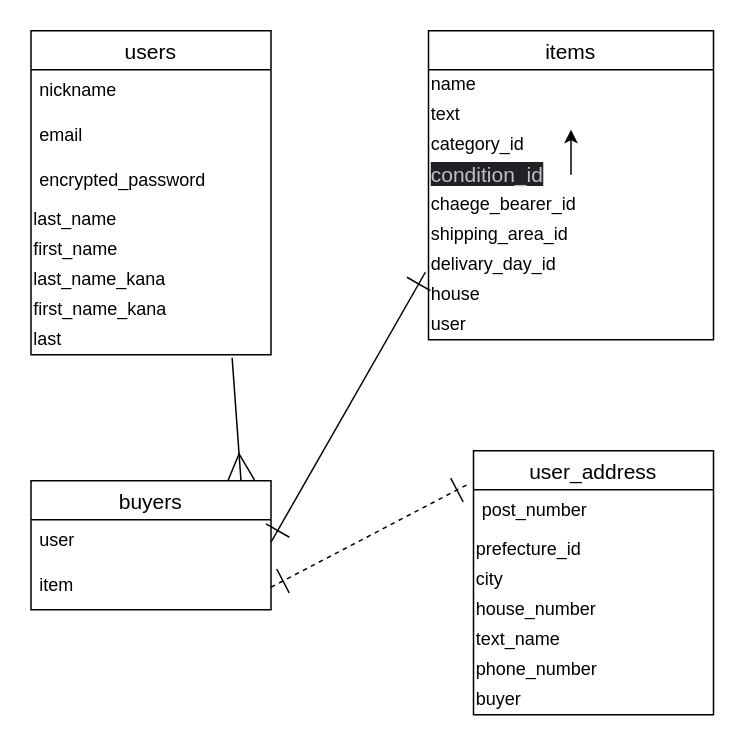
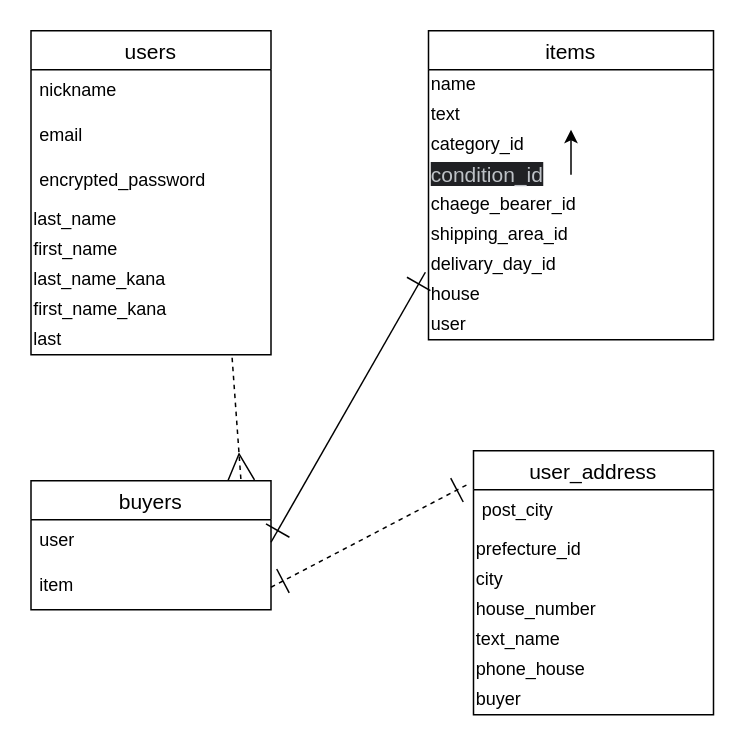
(236, 420) -> (236, 420)
(537, 510) -> (525, 510)
(537, 670) -> (532, 670)
